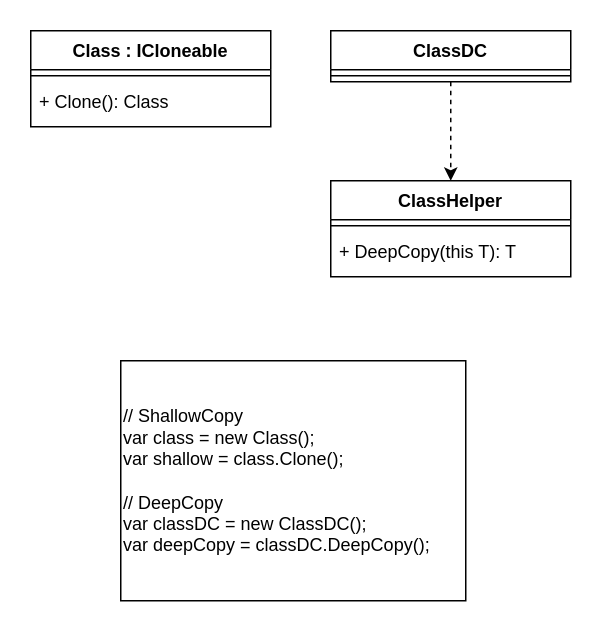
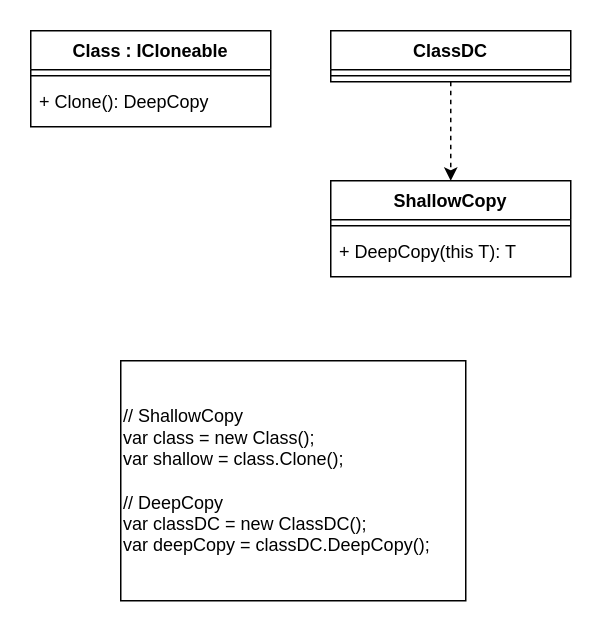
(109, 103) -> (126, 103)
(450, 201) -> (450, 201)
